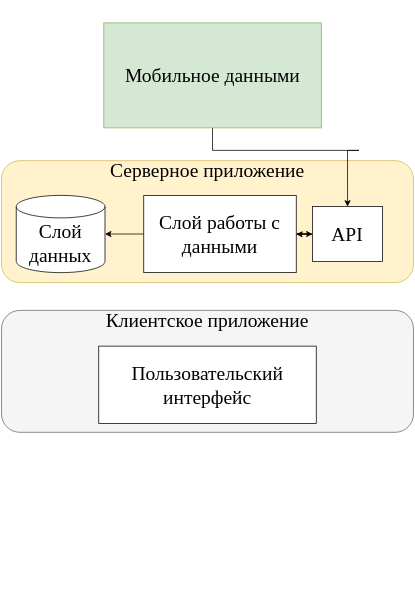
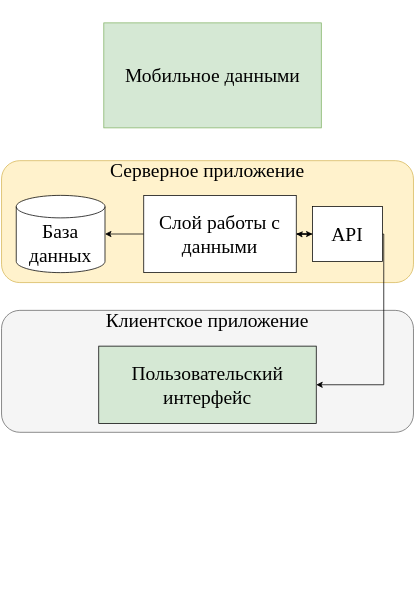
(306, 150) -> none
(60, 243) -> (60, 243)
none -> (384, 340)
(207, 385) -> (207, 385)
